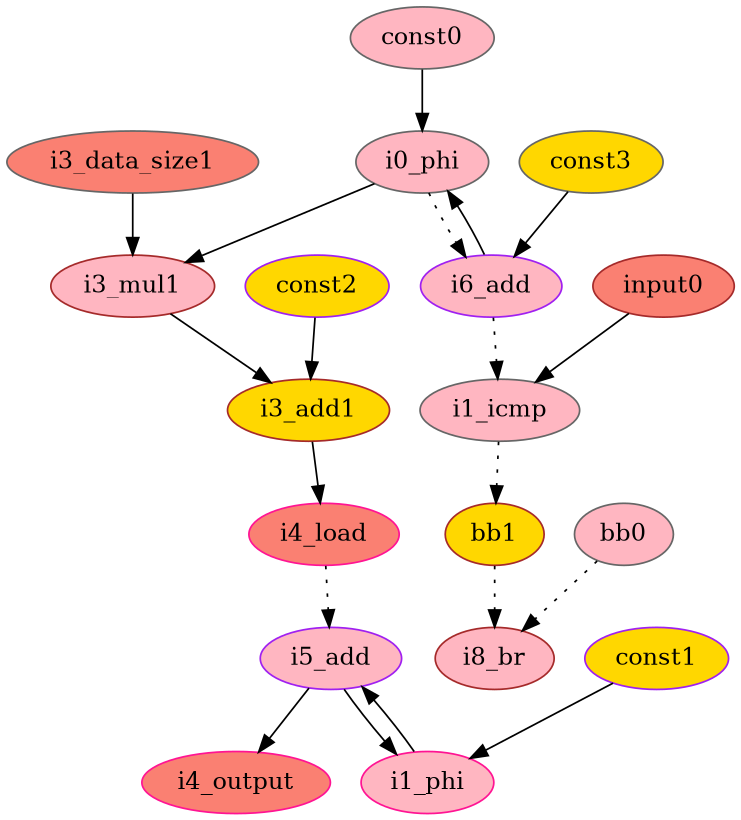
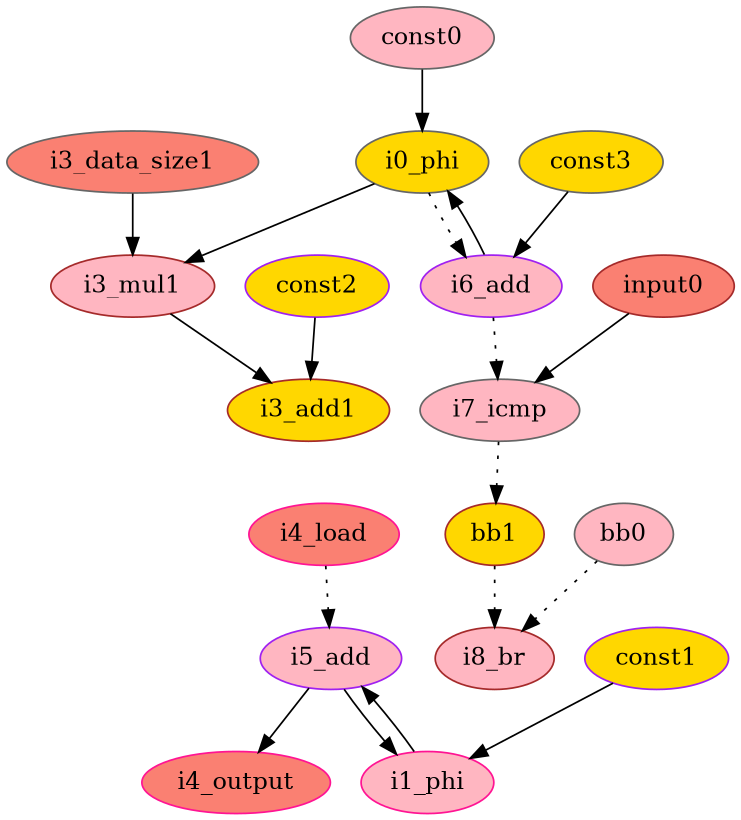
(422, 162) -> (422, 162)
(500, 410) -> (500, 410)
(315, 464) -> none
